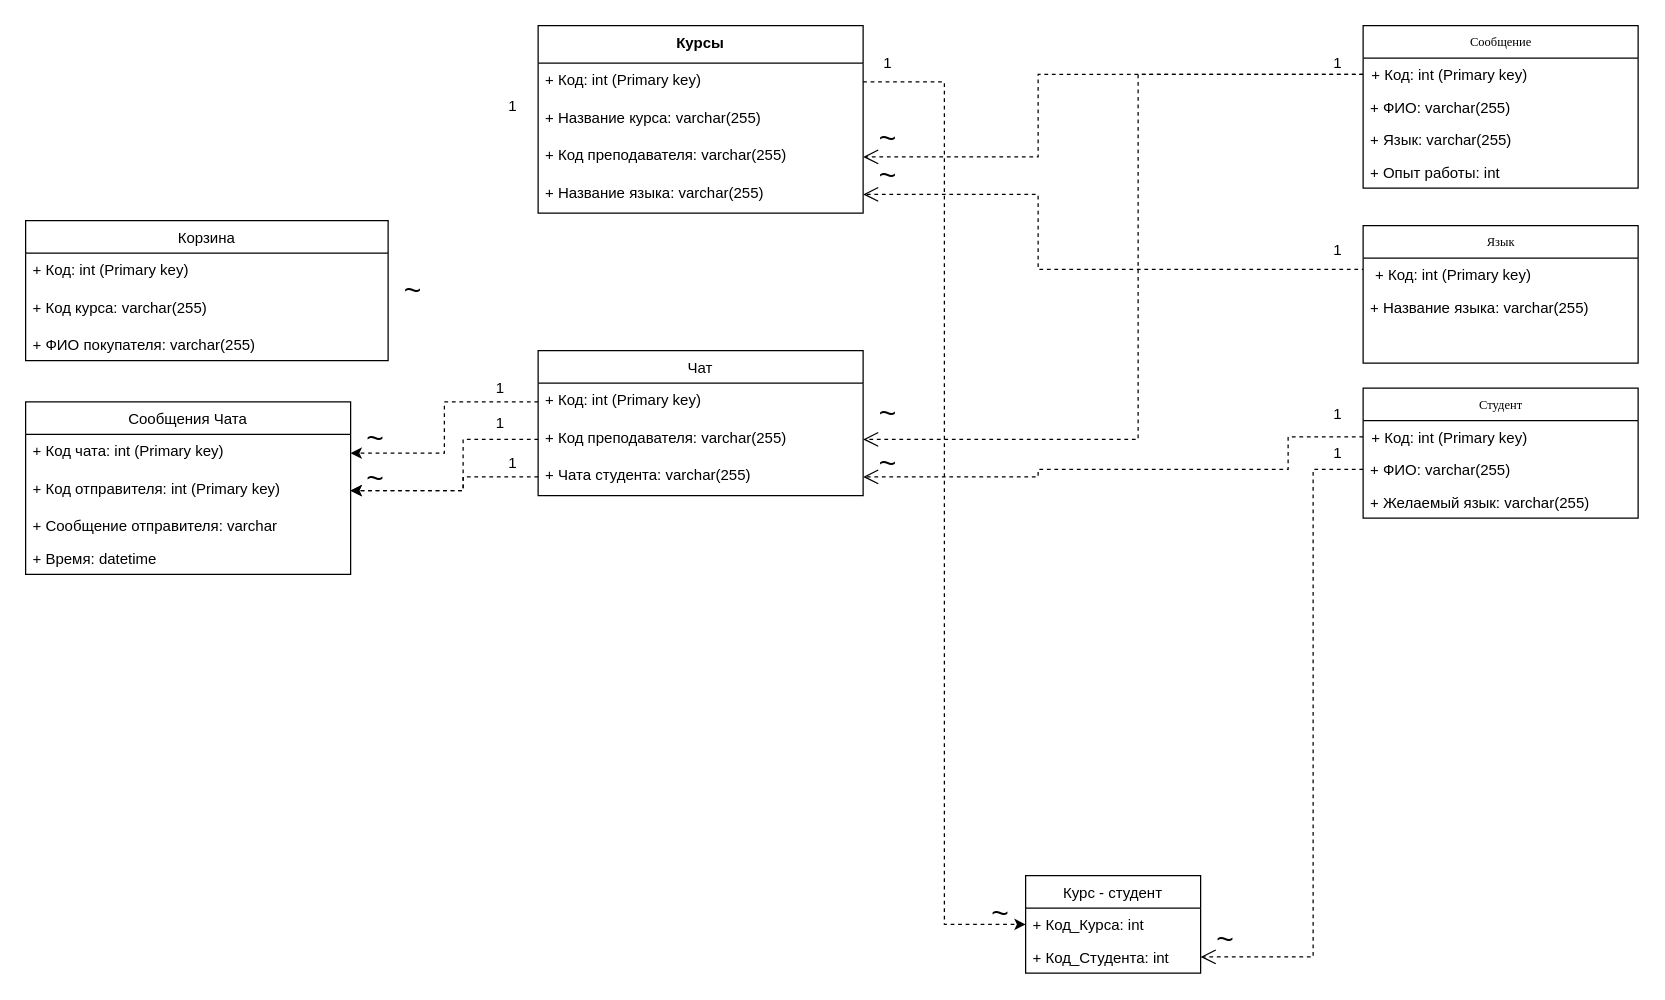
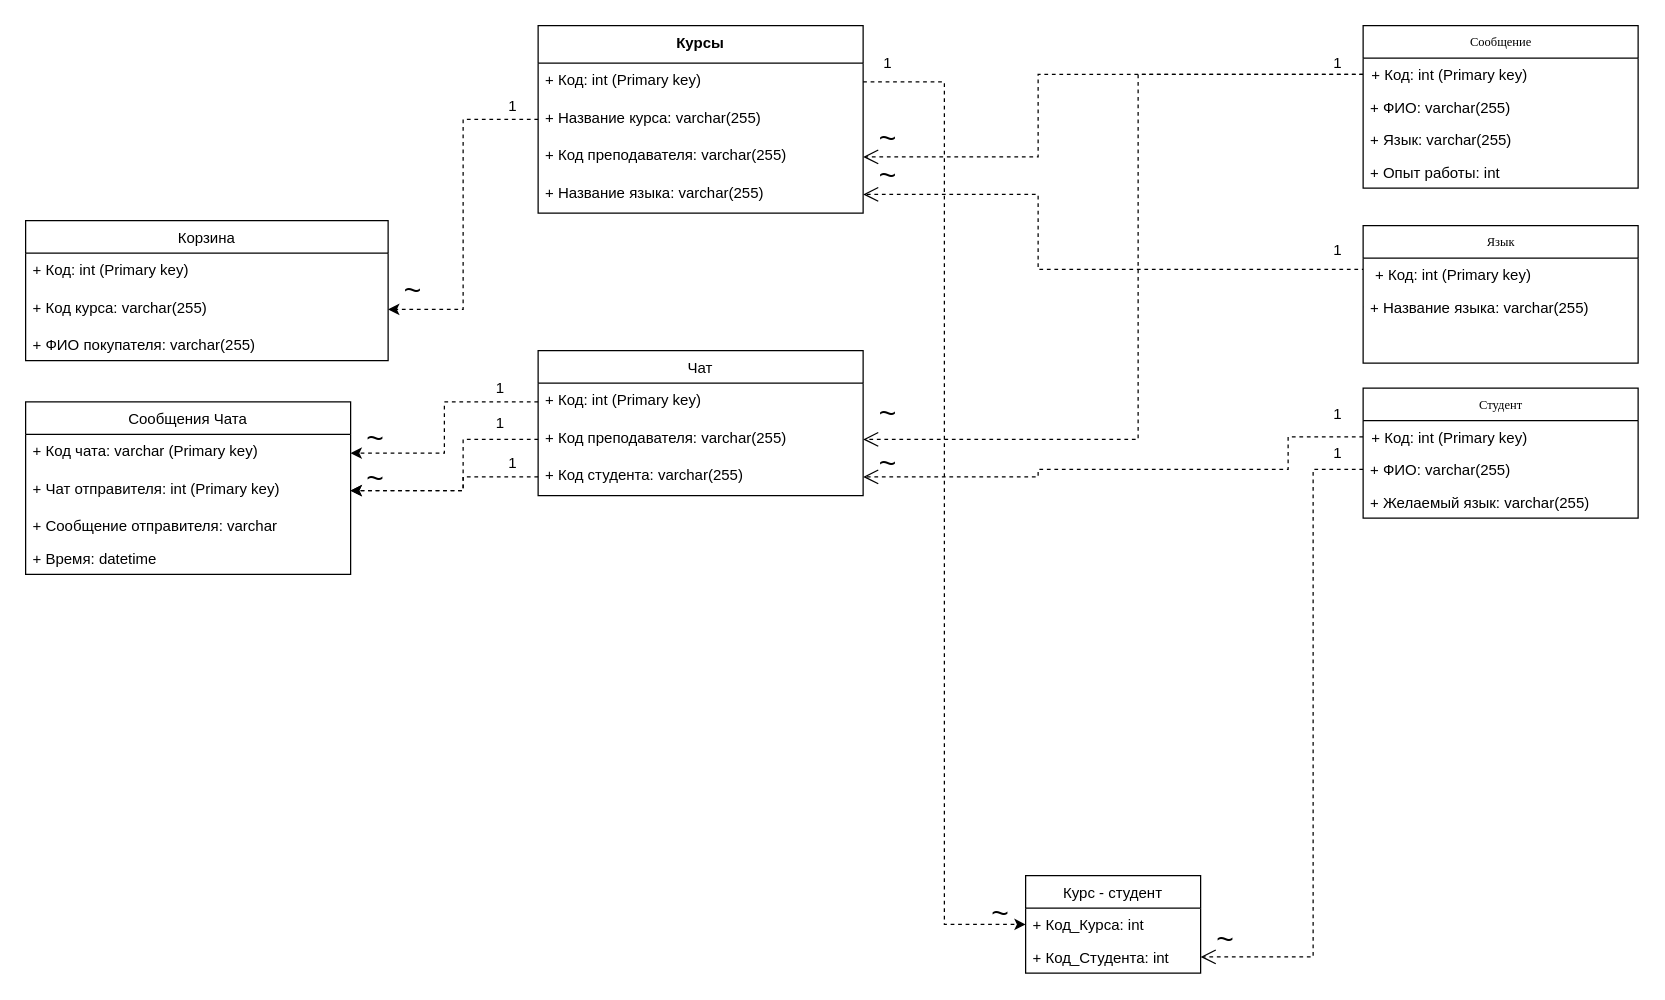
none -> (463, 211)
(139, 451) -> (157, 451)
(659, 475) -> (655, 475)
(168, 489) -> (168, 489)
